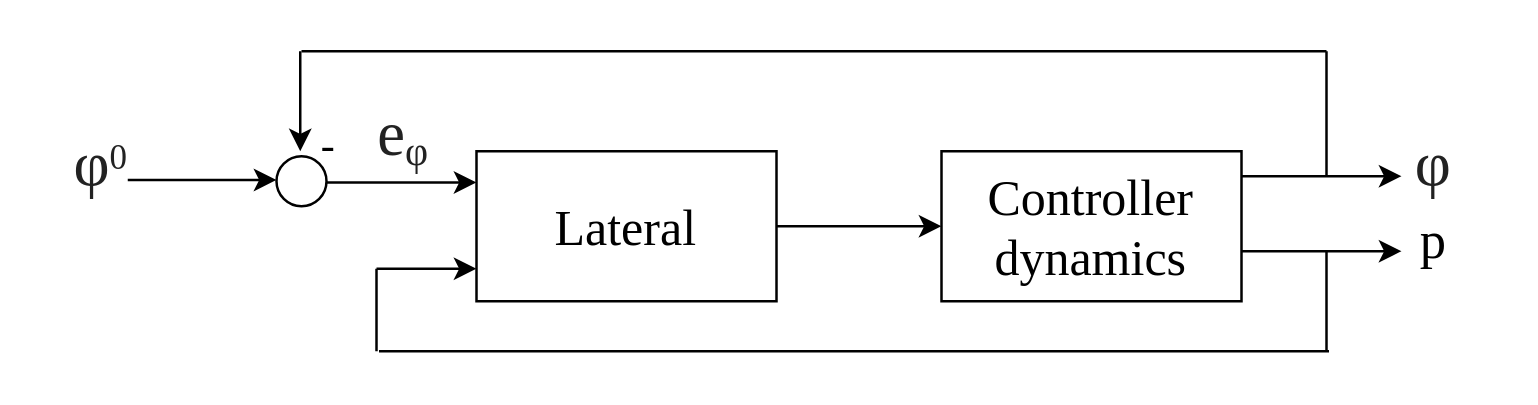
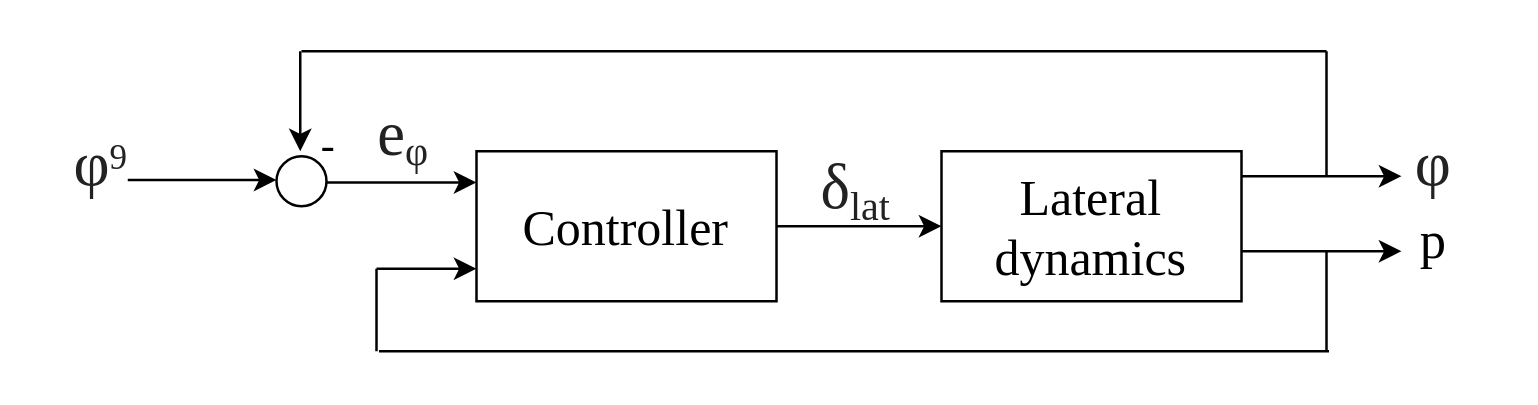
(101, 164) -> (101, 164)
none -> (856, 191)
(626, 226) -> (626, 226)
(1091, 226) -> (1091, 226)
